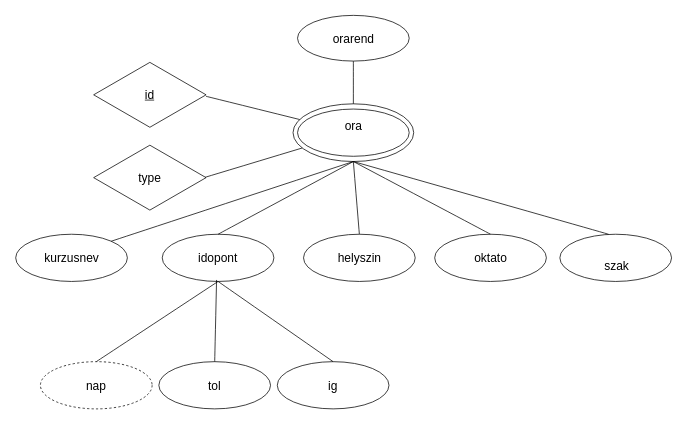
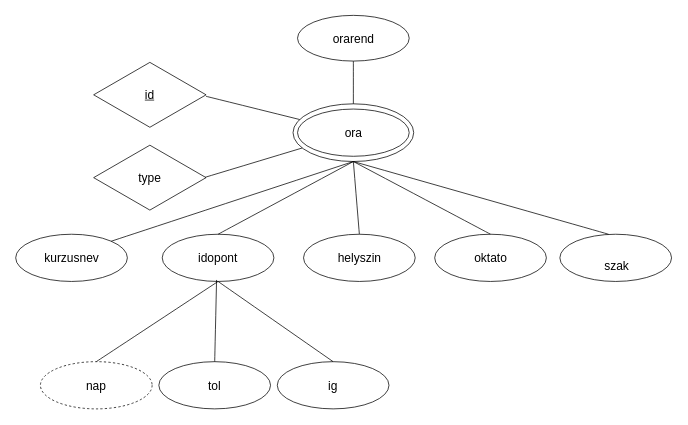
(353, 125) -> (353, 133)
